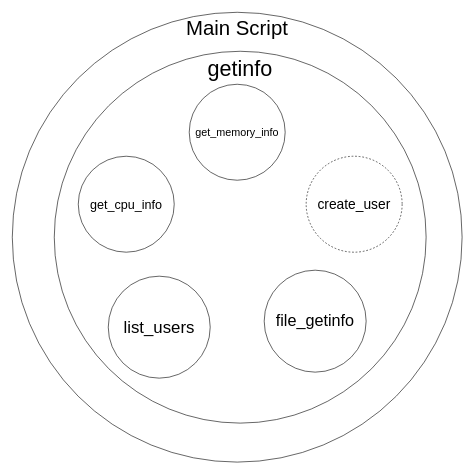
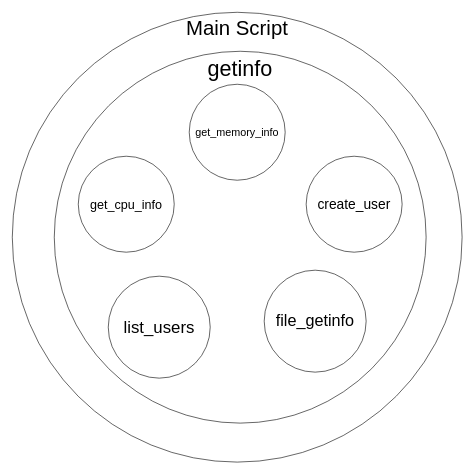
(354, 204) -> (354, 204)
